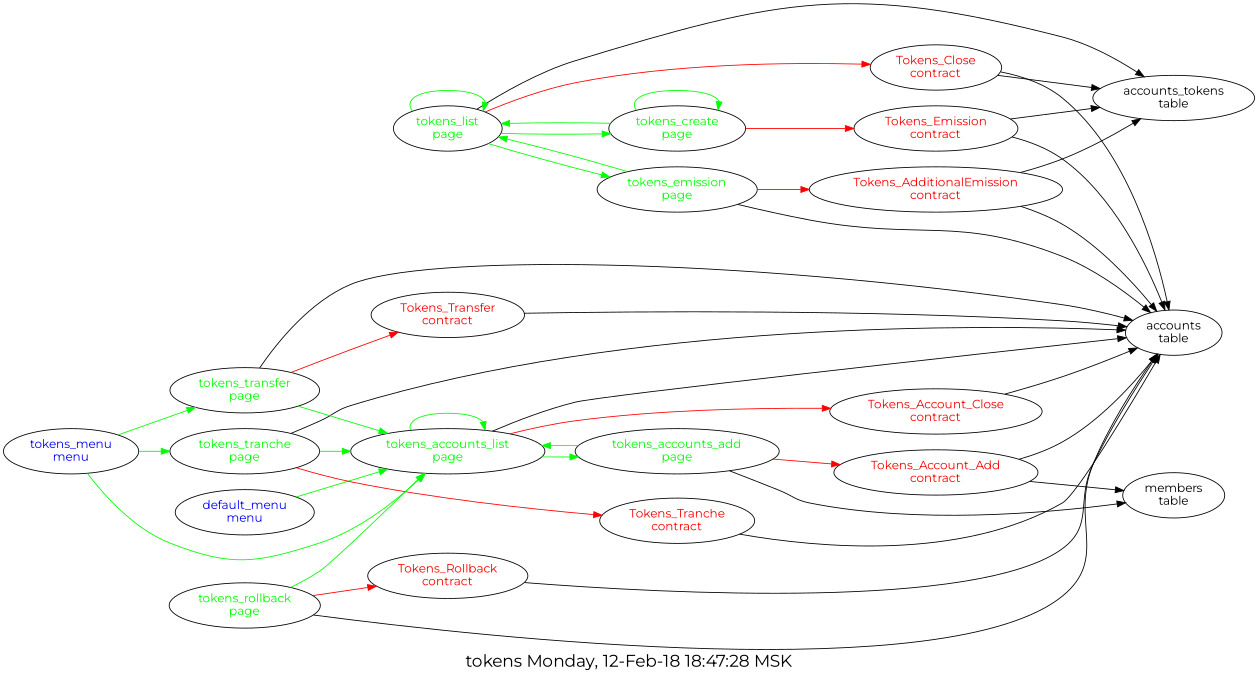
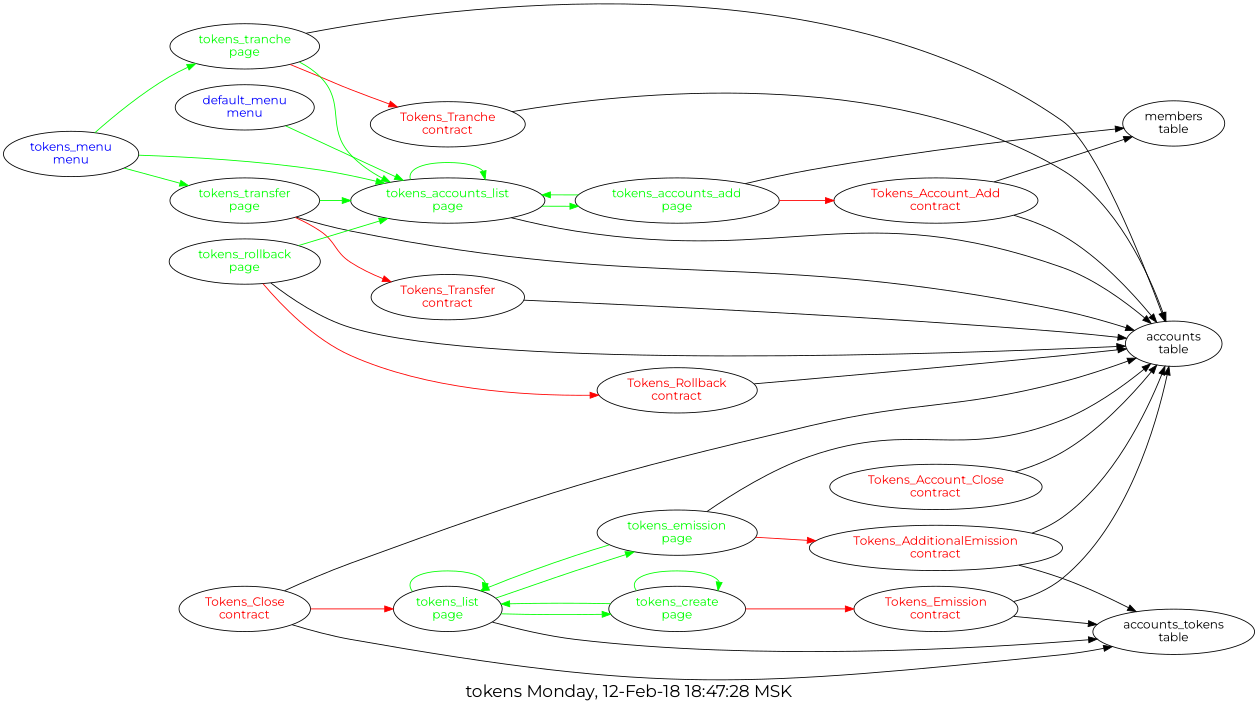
(671, 70) -> (348, 609)
(665, 412) -> none
